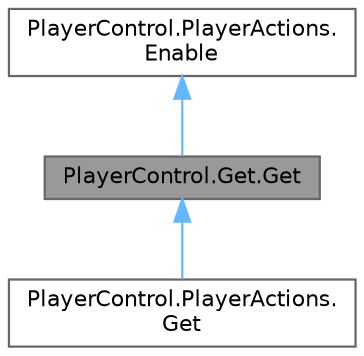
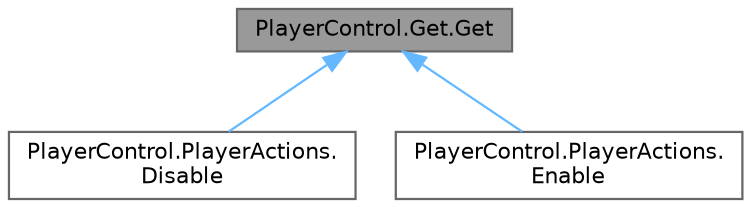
(182, 127) -> (472, 98)
(182, 313) -> (182, 165)
